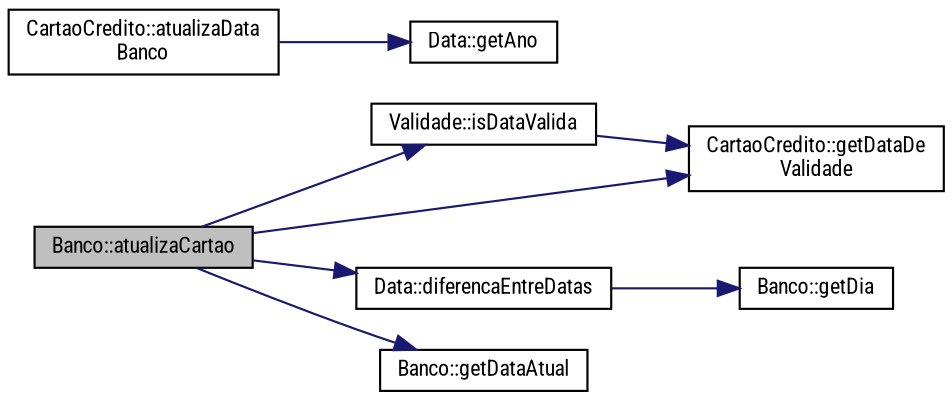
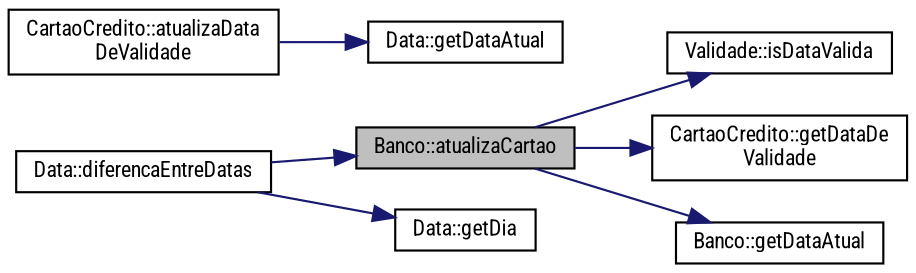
(144, 42) -> (144, 42)
(484, 42) -> (465, 42)
(631, 140) -> none
(294, 265) -> (303, 160)
(816, 288) -> (465, 230)
